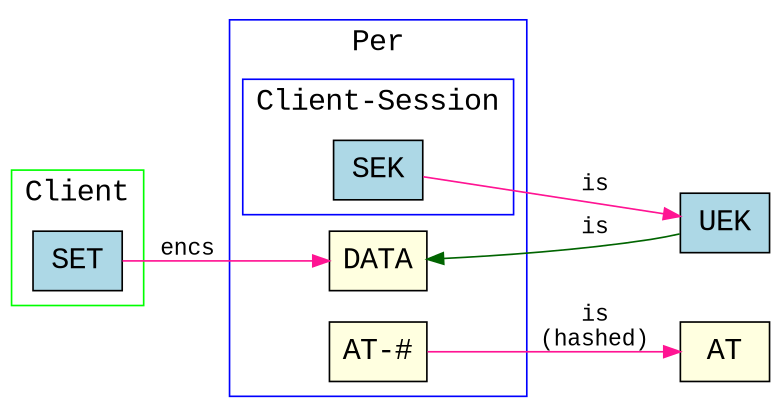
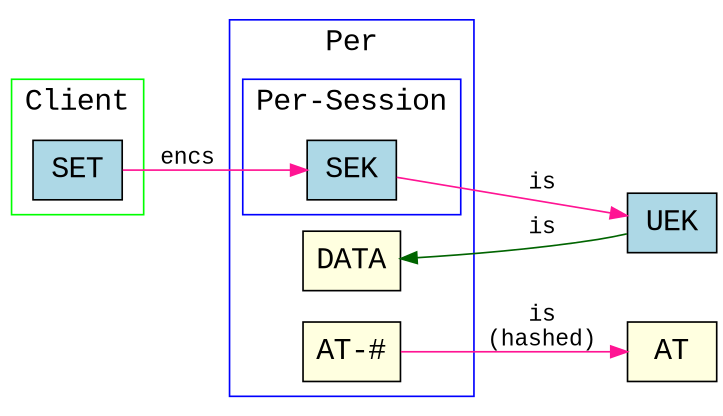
(378, 102) -> (352, 102)
(217, 261) -> (206, 170)
